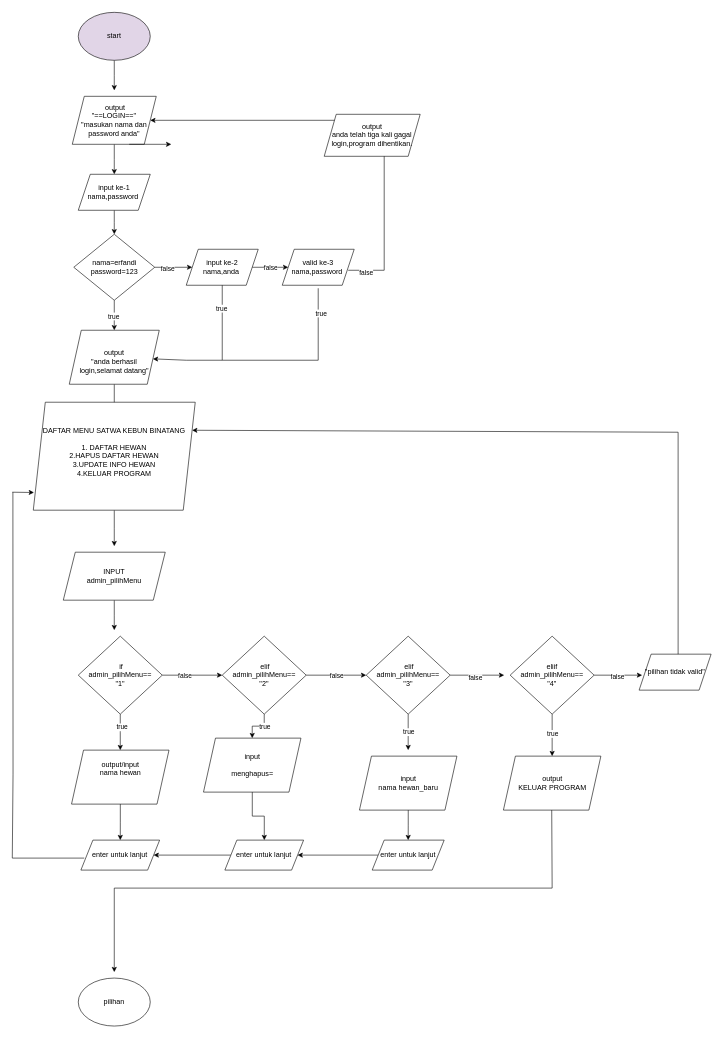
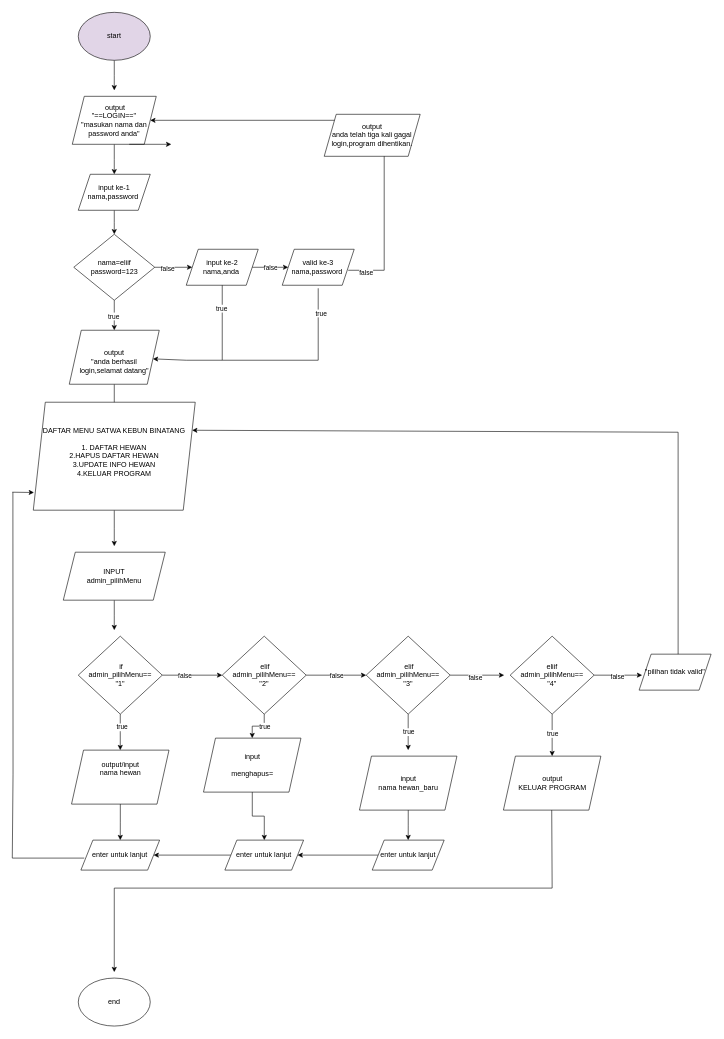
(115, 267) -> (115, 267)
(114, 1002) -> (114, 1002)
